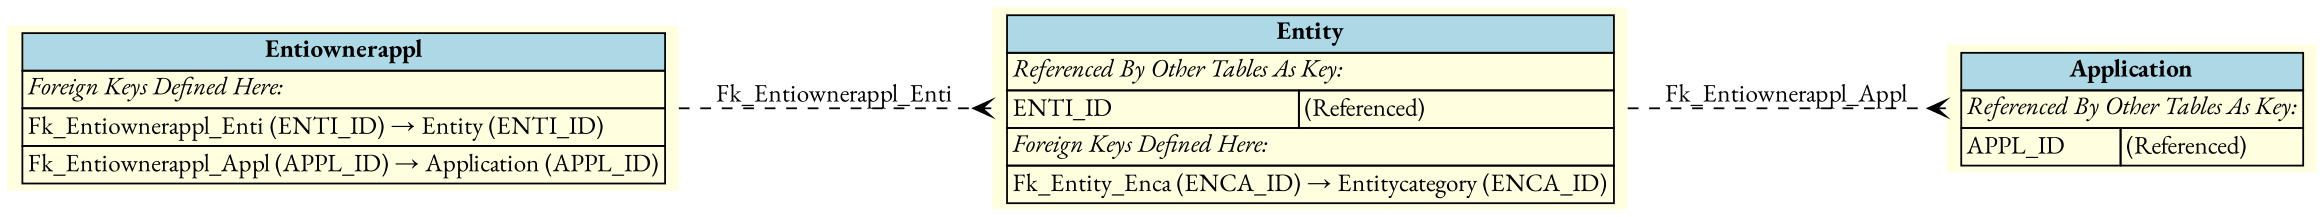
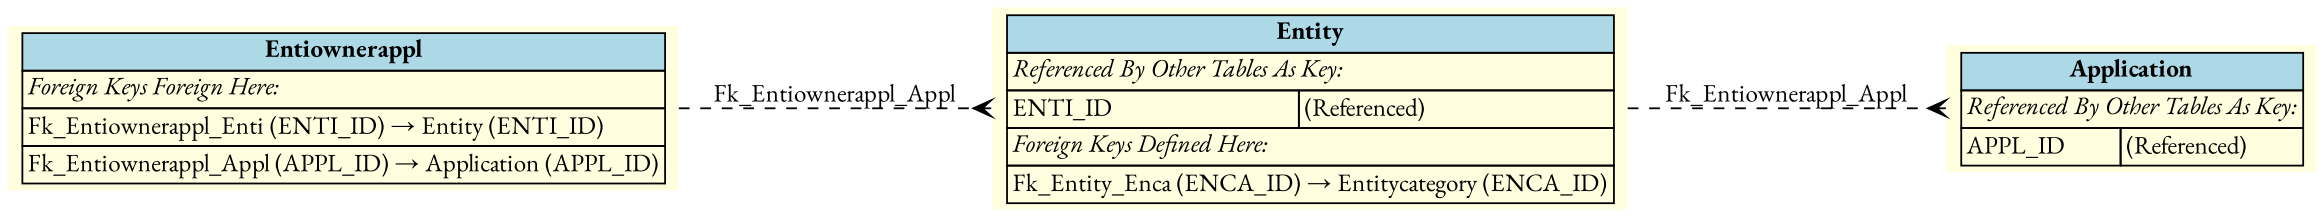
(156, 87) -> (154, 87)
(835, 95) -> (835, 95)
